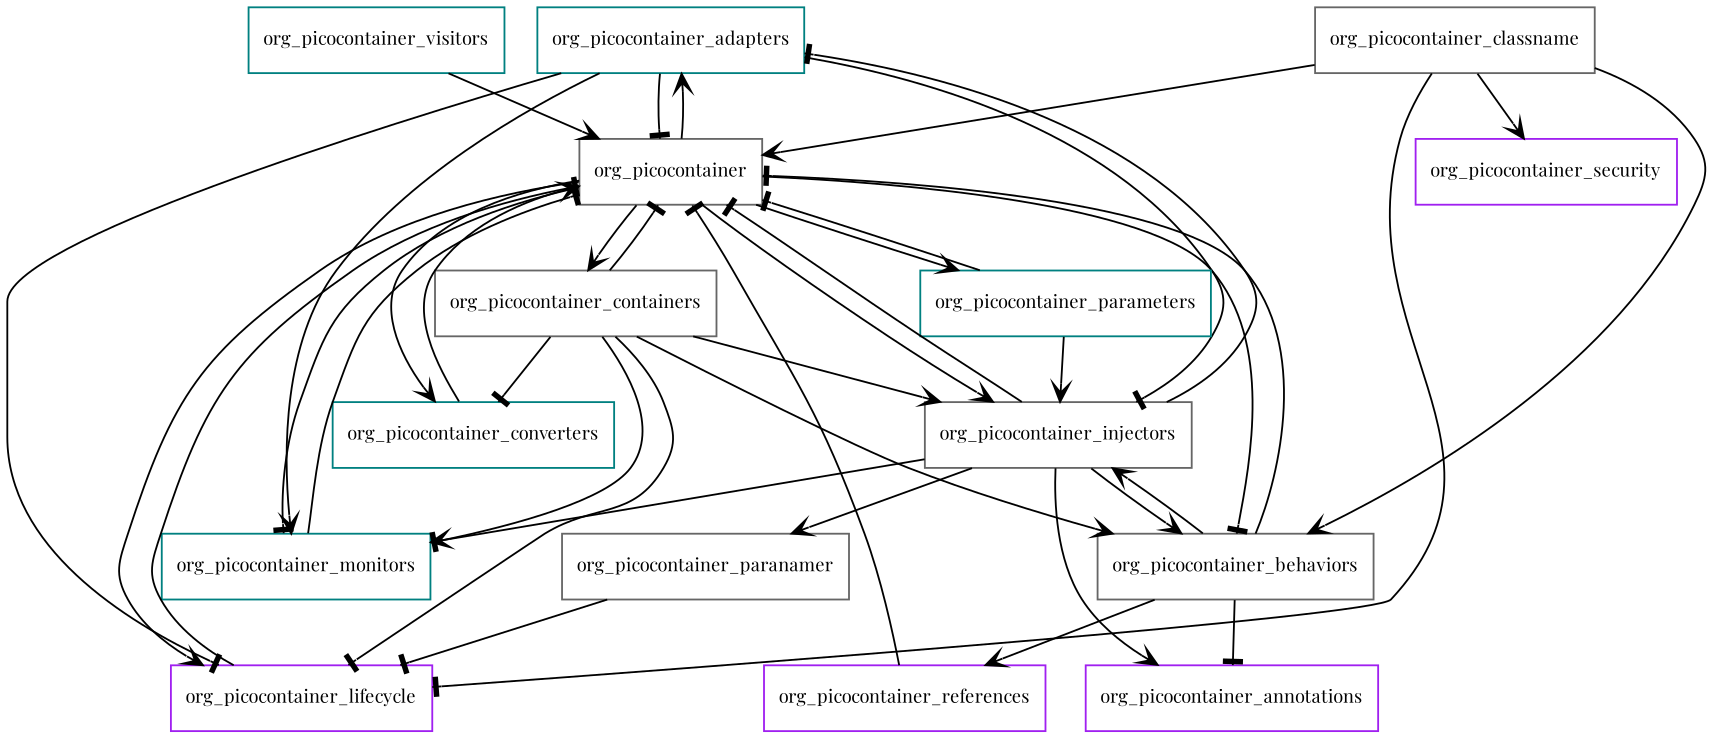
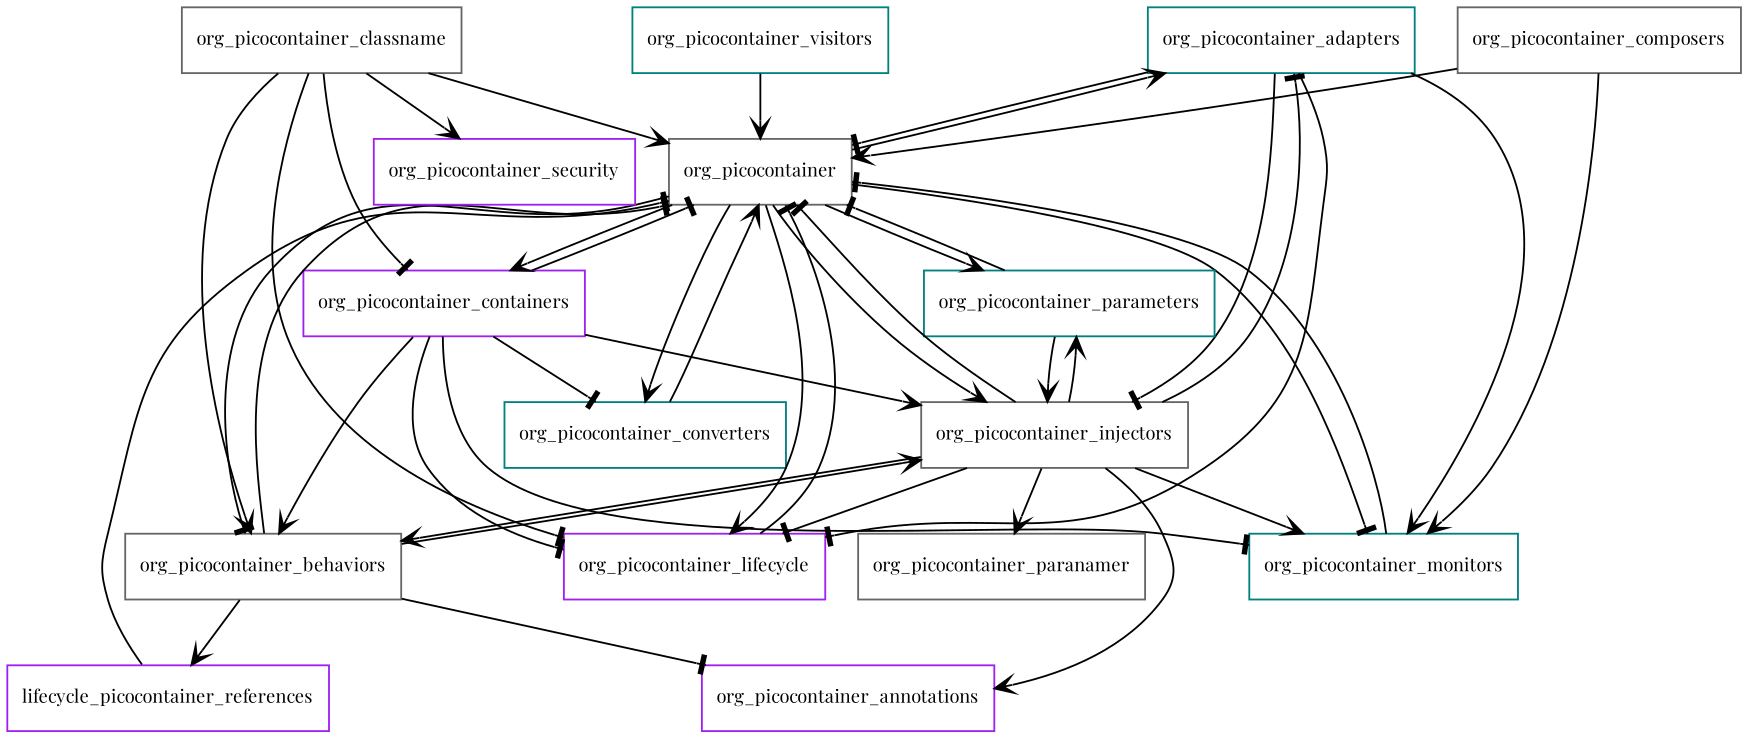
none -> (1599, 40)
none -> (344, 176)
(576, 303) -> (444, 303)
none -> (1073, 379)
(508, 631) -> (879, 499)
(905, 698) -> (168, 698)
